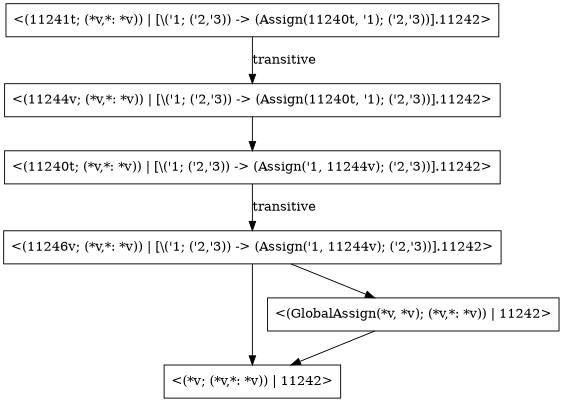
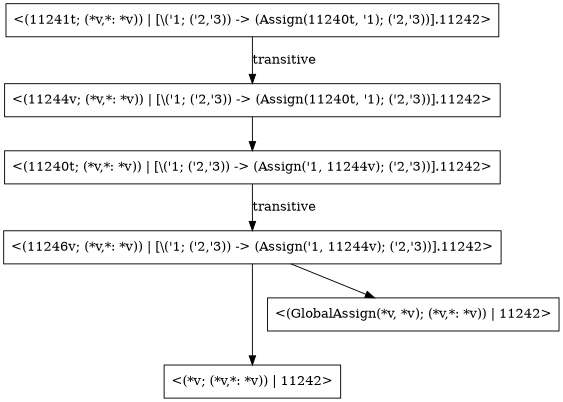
(337, 346) -> none
